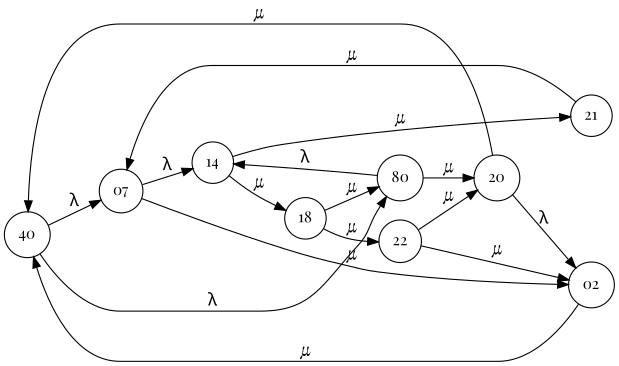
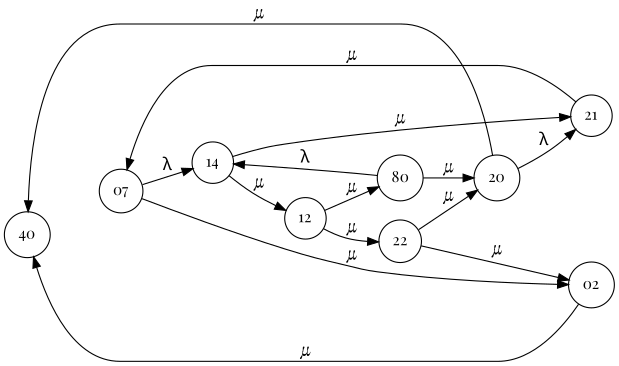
(70, 215) -> none
(305, 218) -> (305, 218)
(540, 227) -> (544, 154)
(224, 311) -> none
